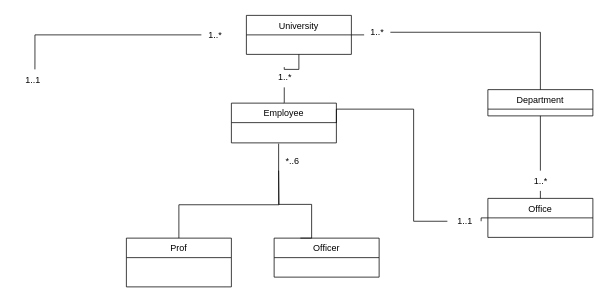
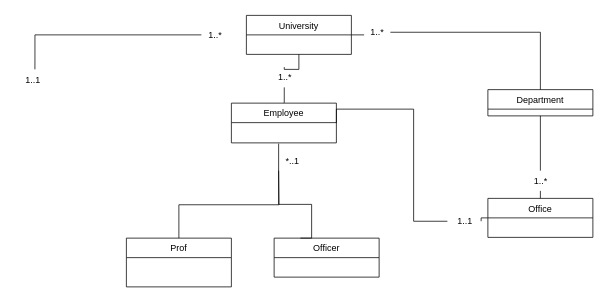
(293, 161) -> (293, 161)
